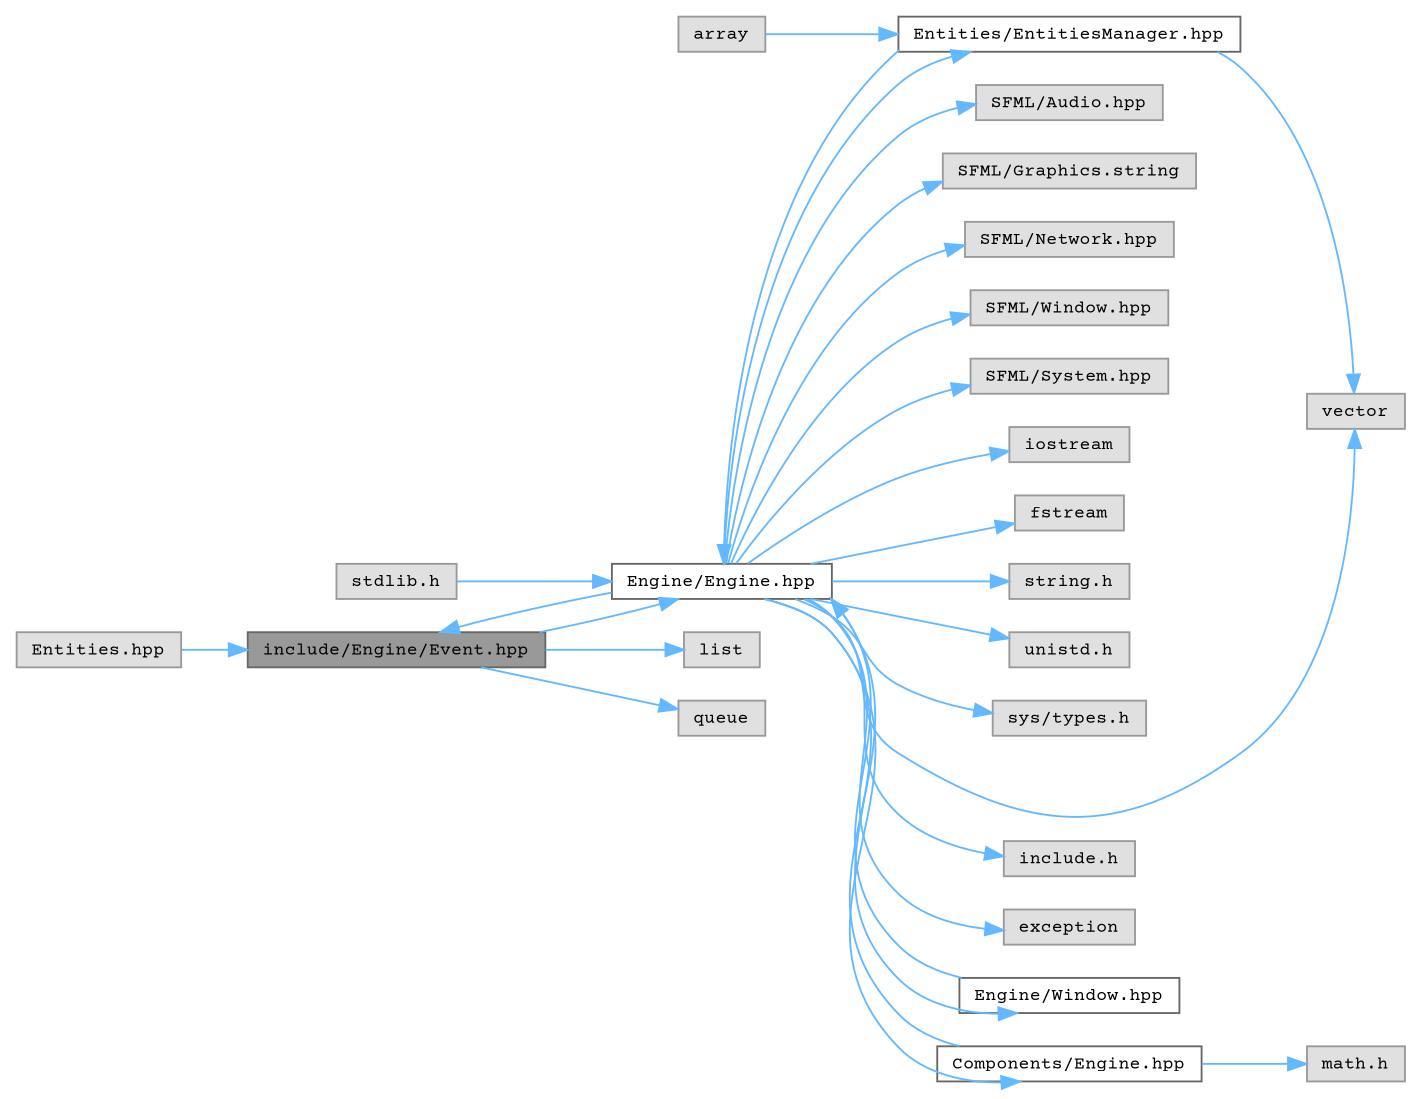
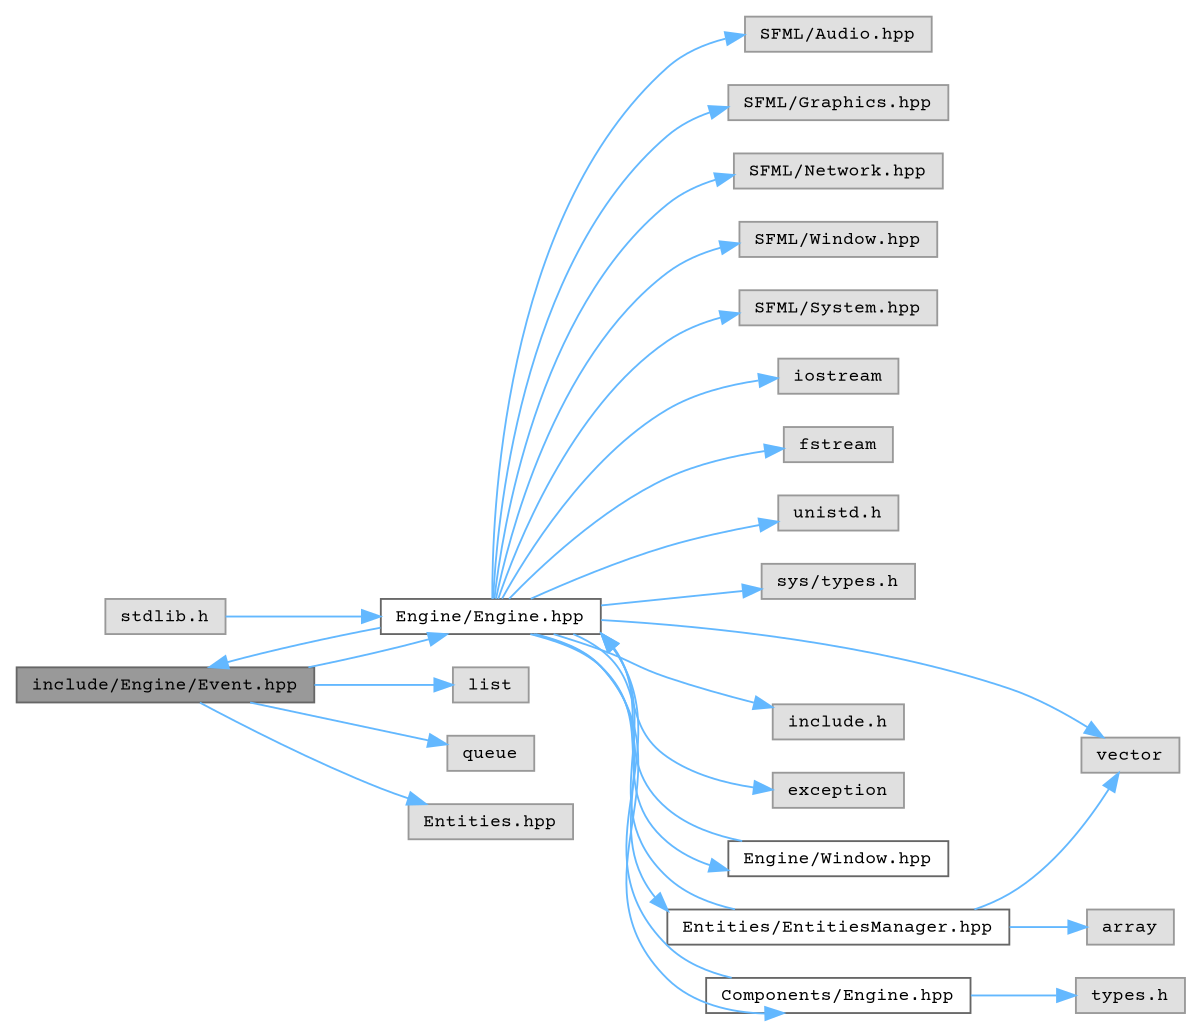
(822, 34) -> (1039, 927)
(1069, 171) -> (838, 103)
(1069, 581) -> none
(205, 650) -> (302, 754)
(1356, 1064) -> (1130, 995)
